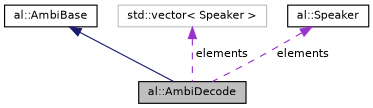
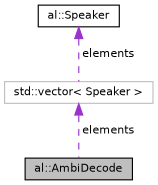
(51, 16) -> none
(257, 58) -> (79, 60)
